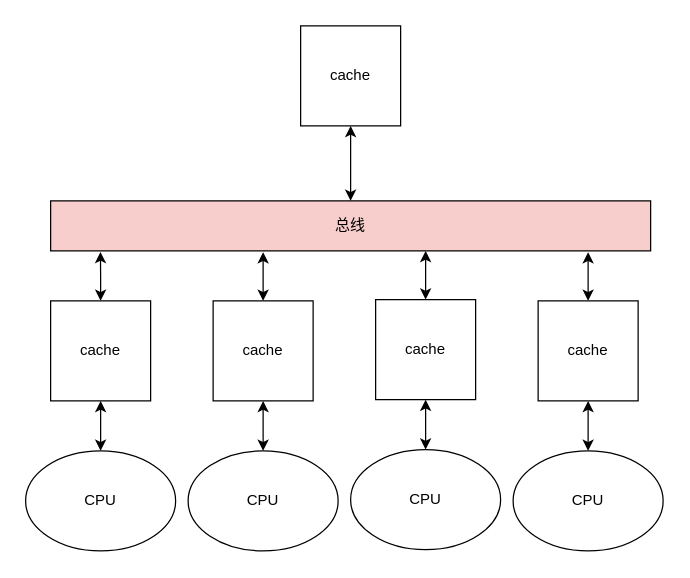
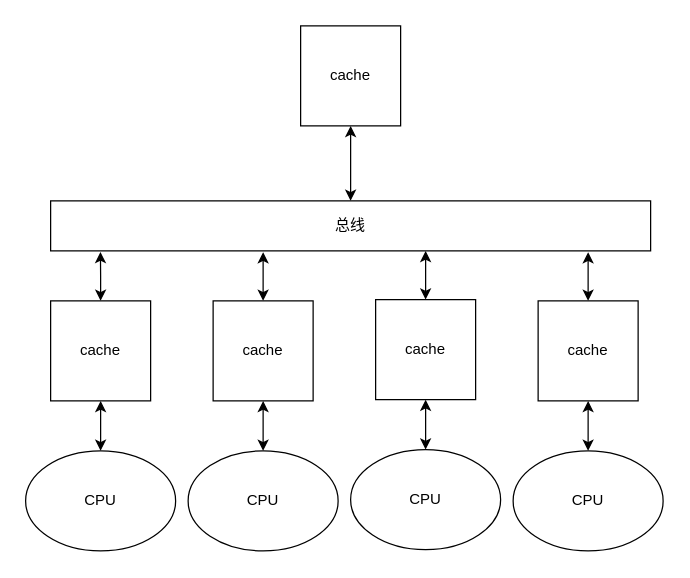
(351, 226) -> (351, 226)
